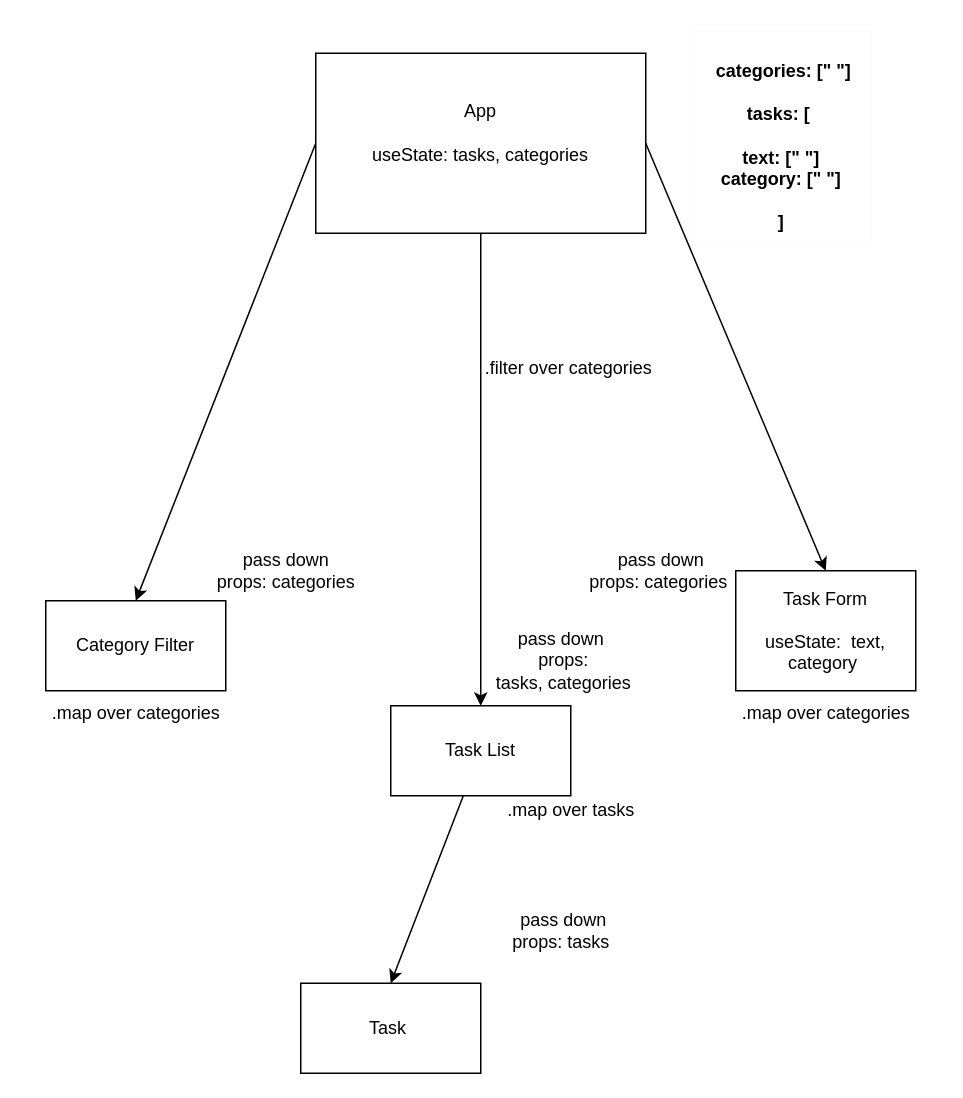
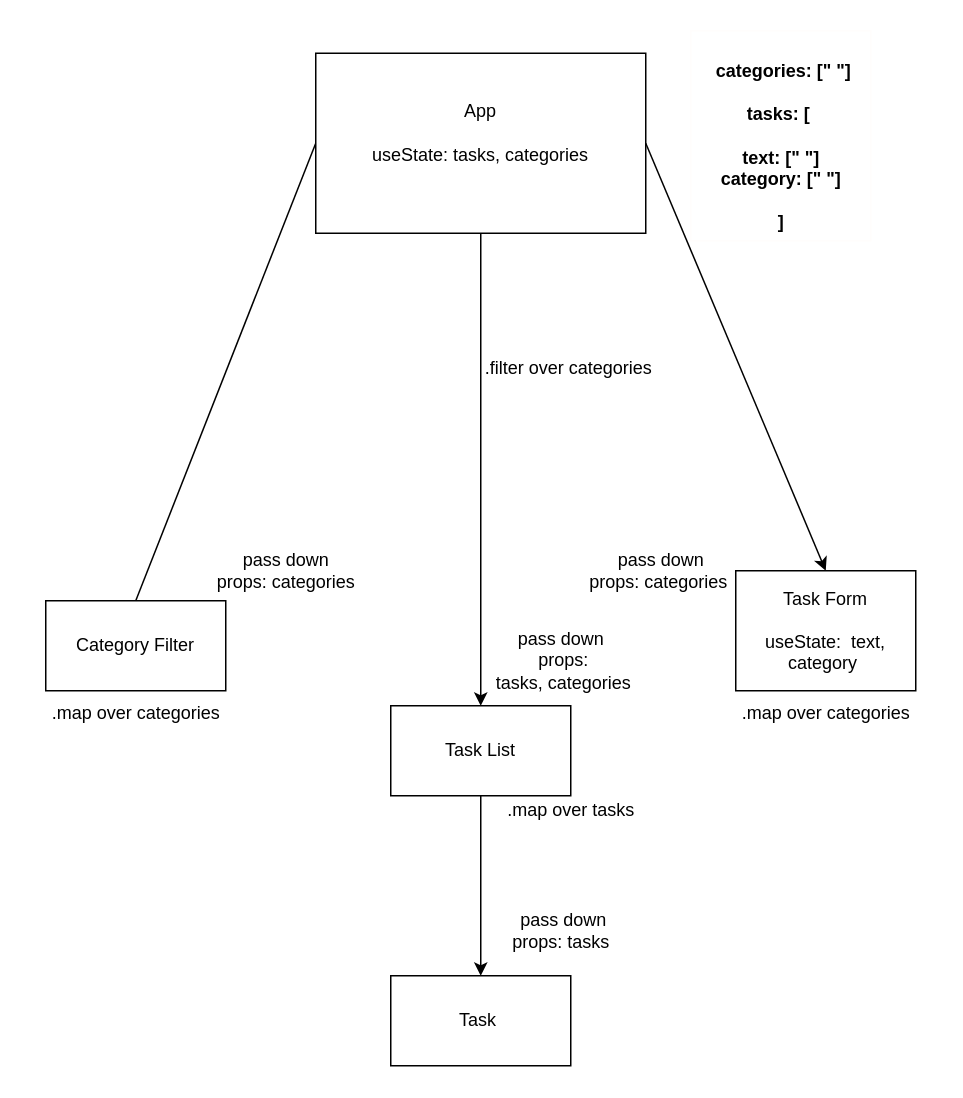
(140, 590) -> (138, 594)
(391, 1028) -> (481, 1021)
